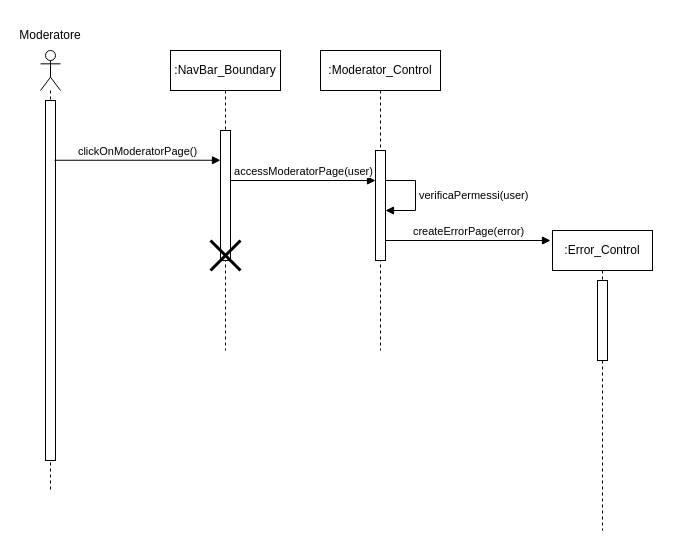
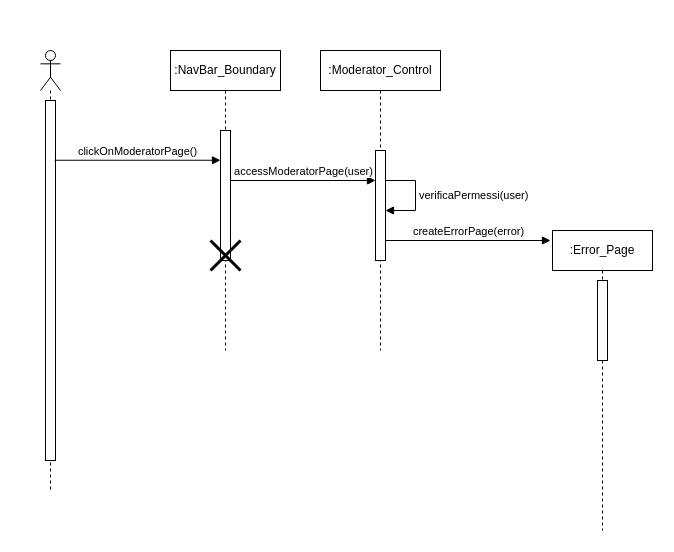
(51, 36) -> none
(603, 251) -> (603, 251)
